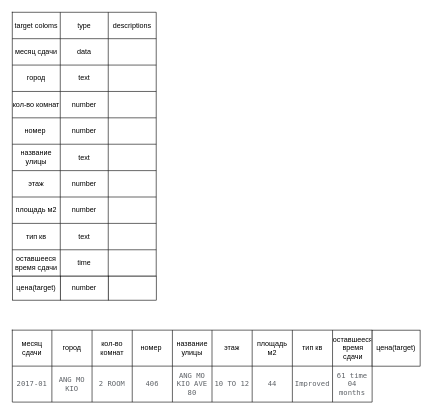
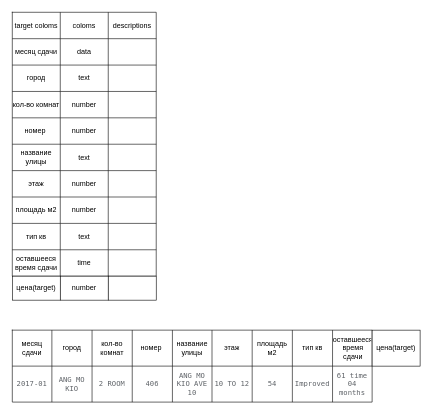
(84, 26) -> (84, 26)
(192, 384) -> (192, 384)
(272, 384) -> (272, 384)
